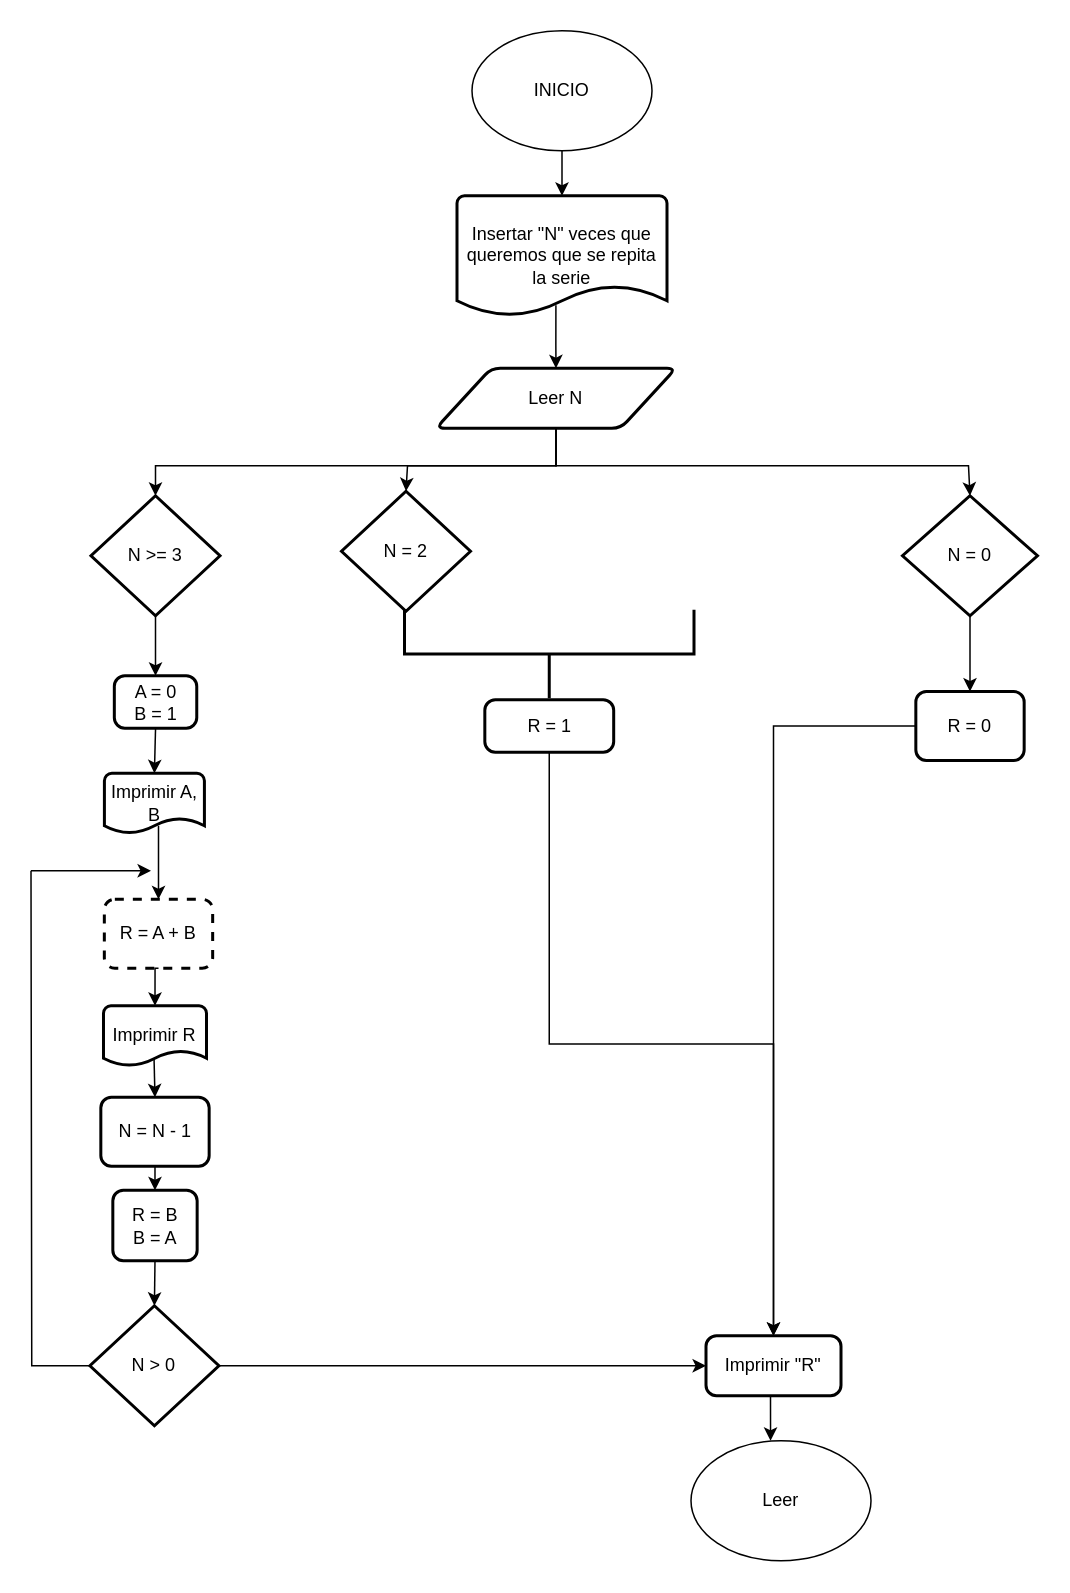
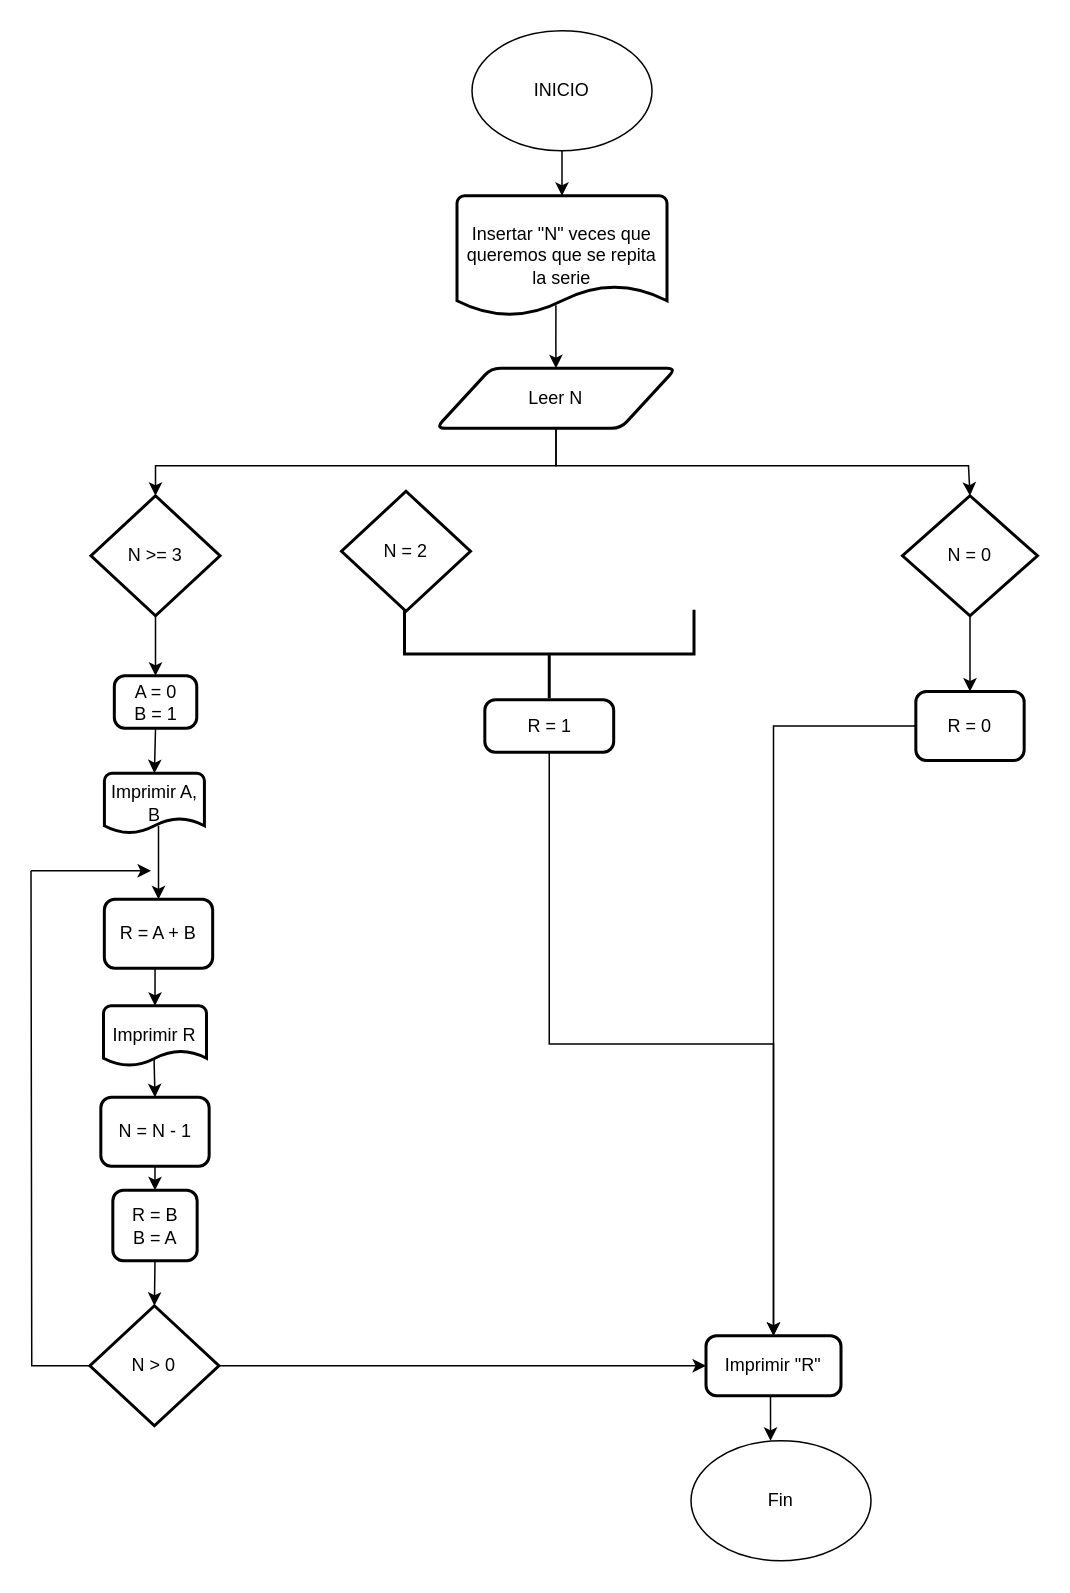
(407, 474) -> none
(158, 934) -> (158, 934)
(781, 1501) -> (781, 1501)
